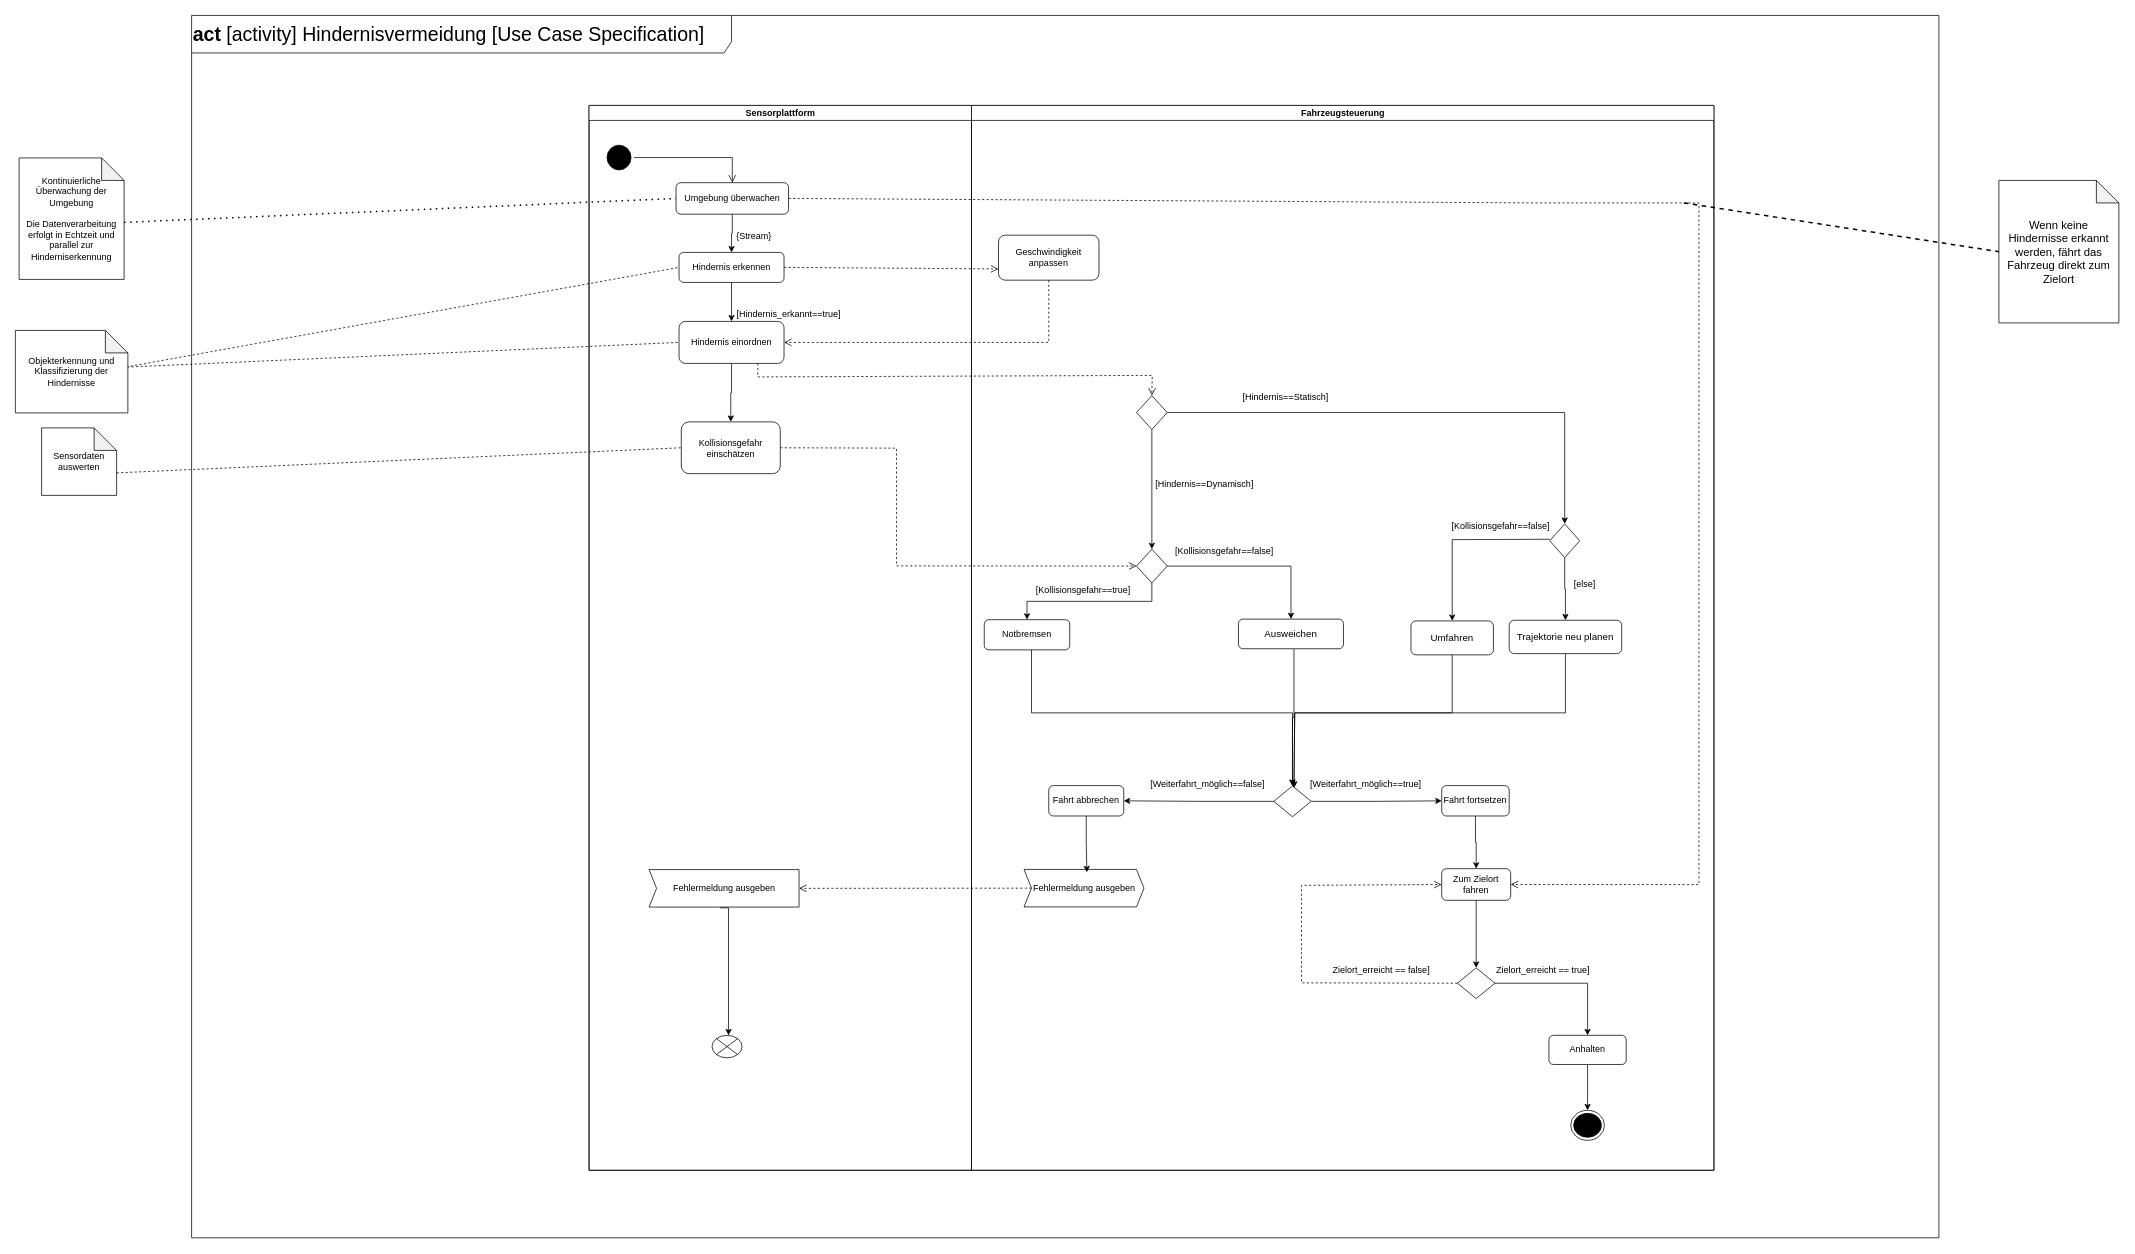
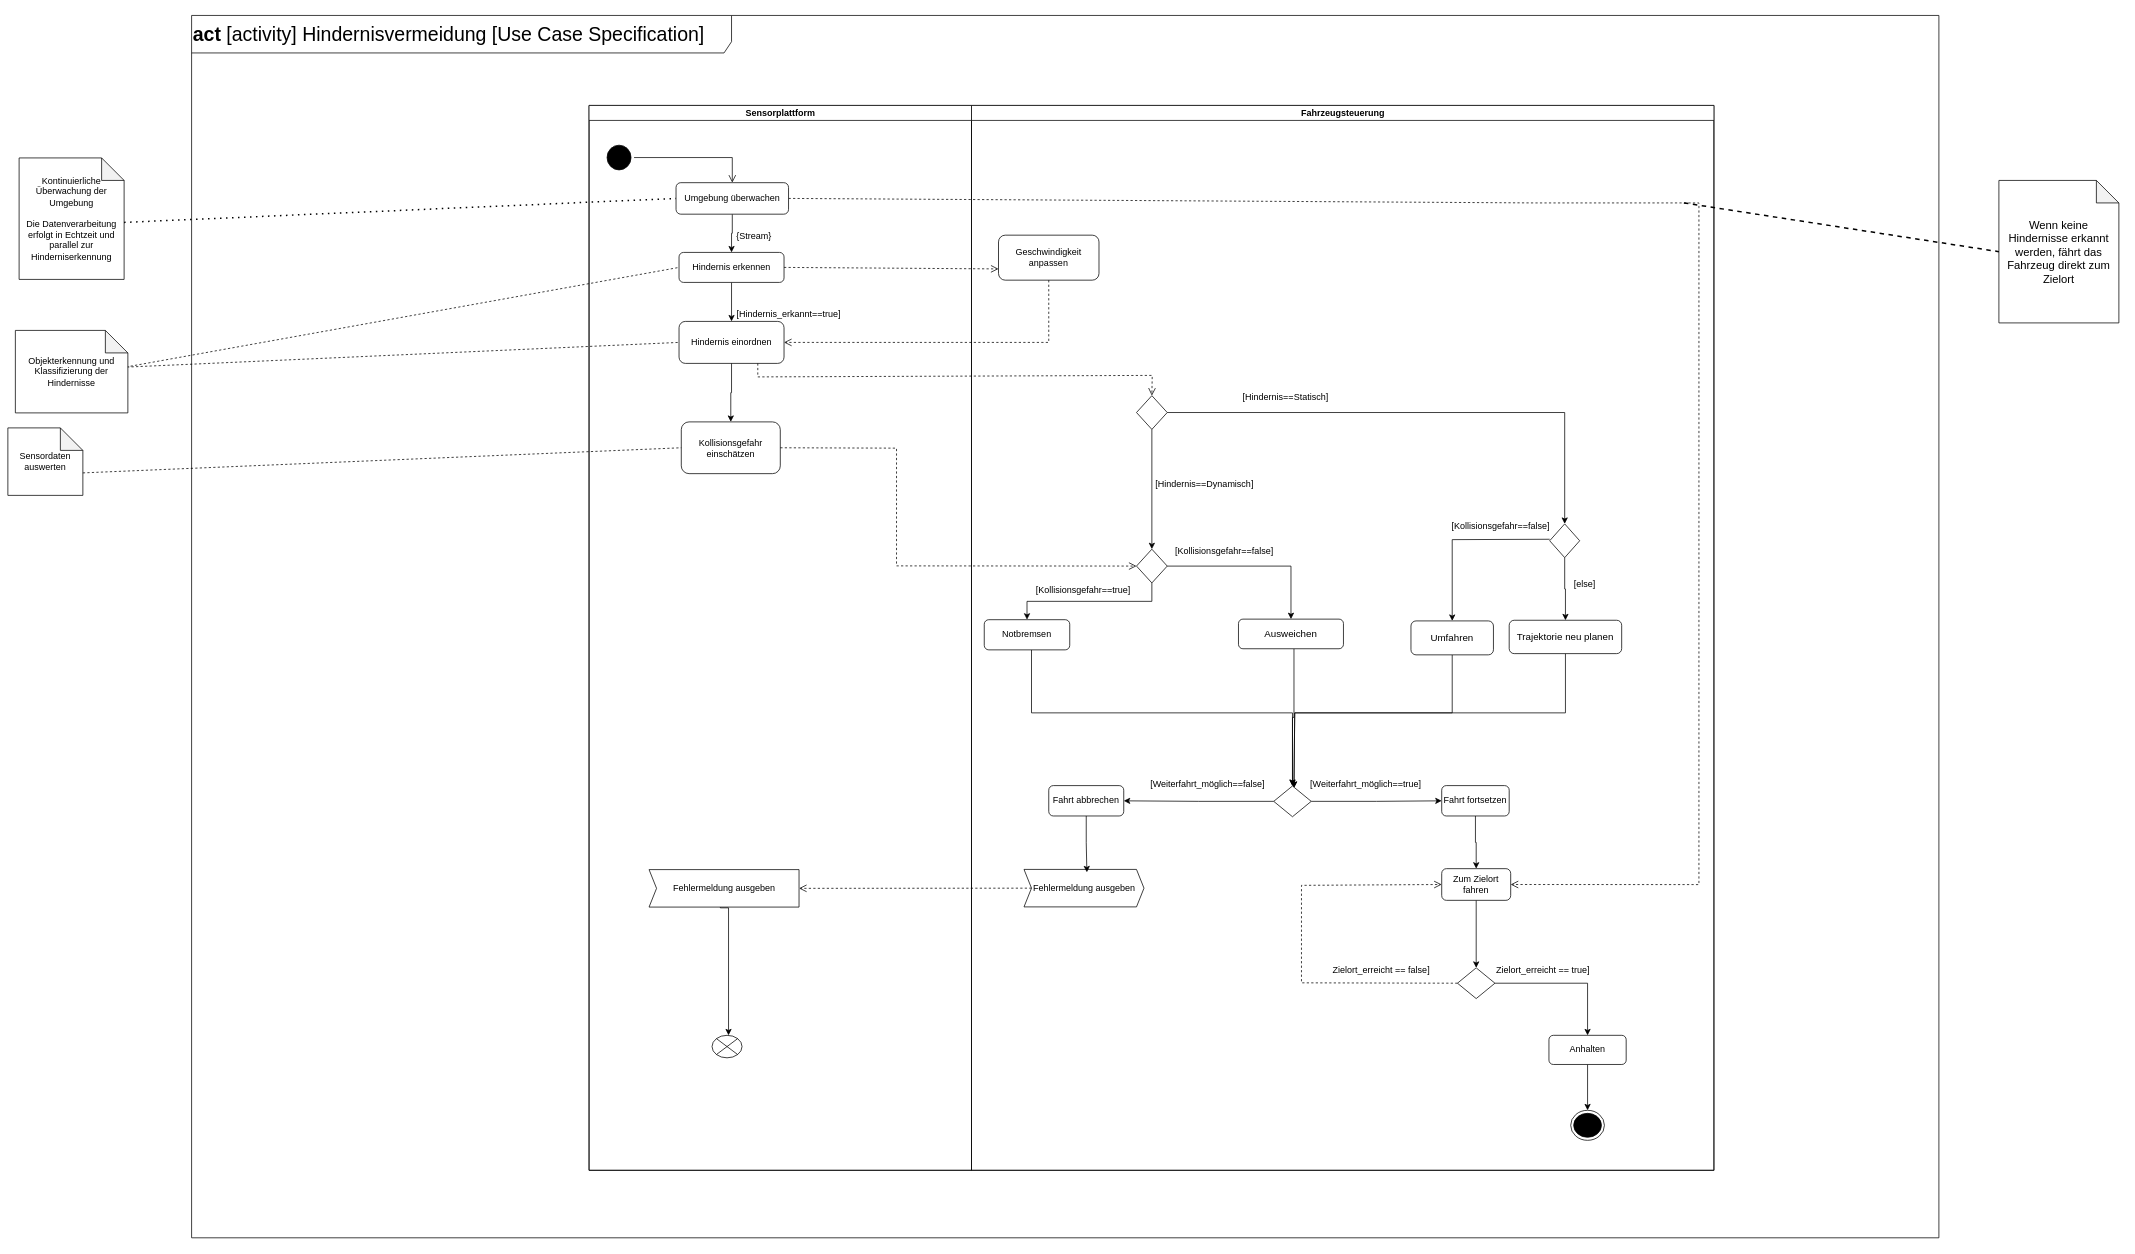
(79, 462) -> (45, 462)
